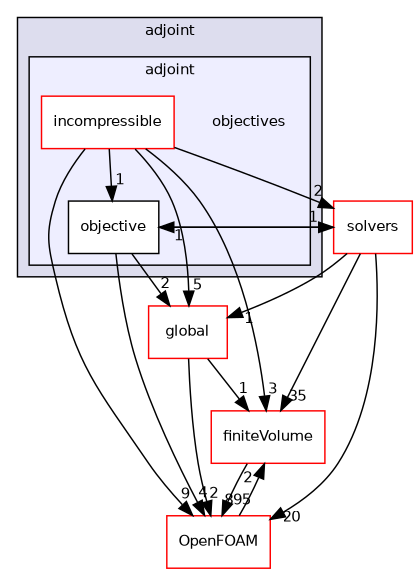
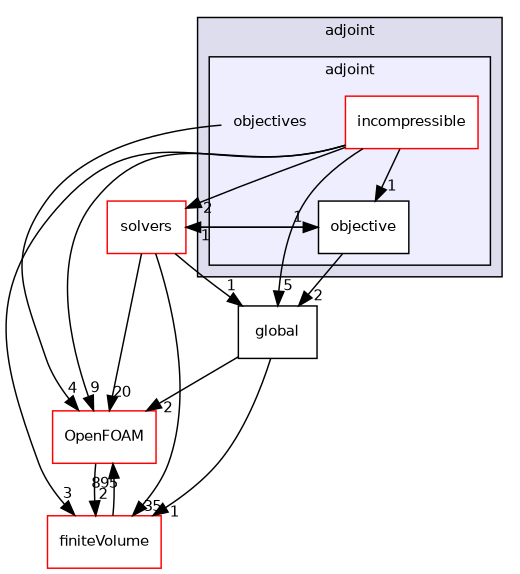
(188, 332) -> (278, 332)
(143, 382) -> (42, 208)
